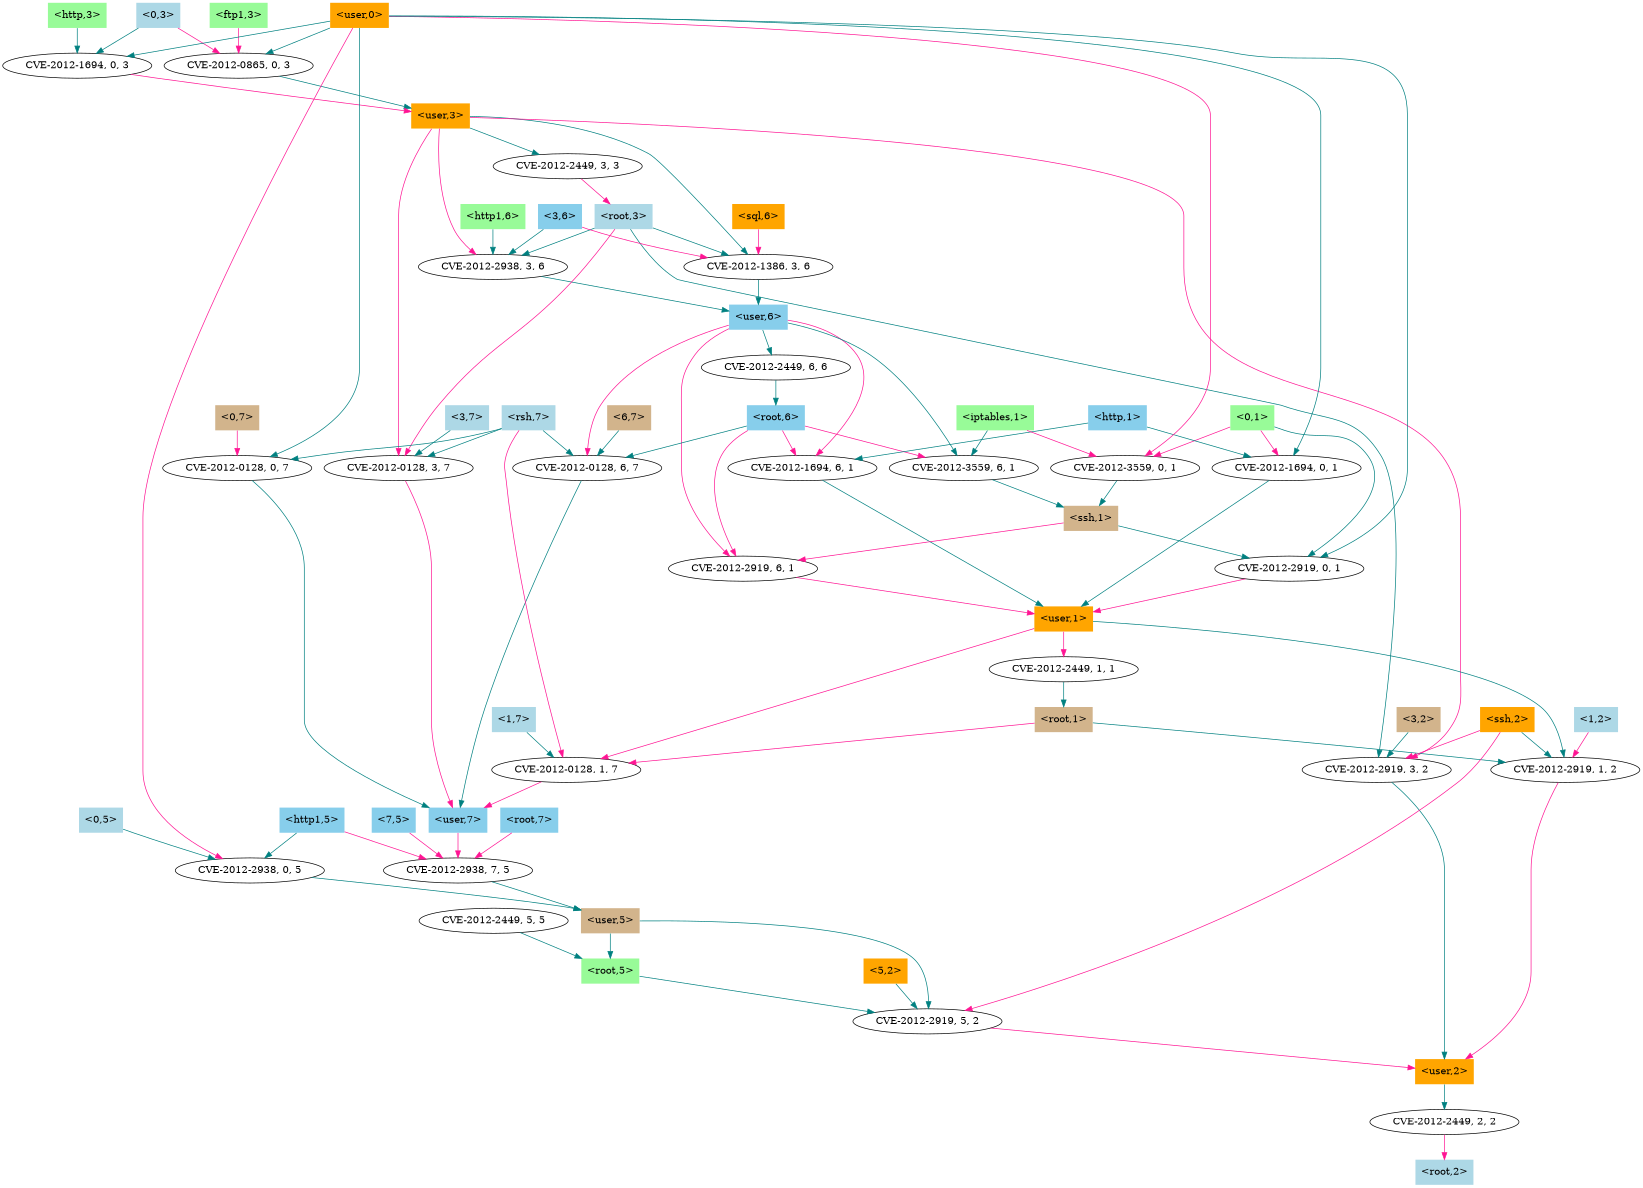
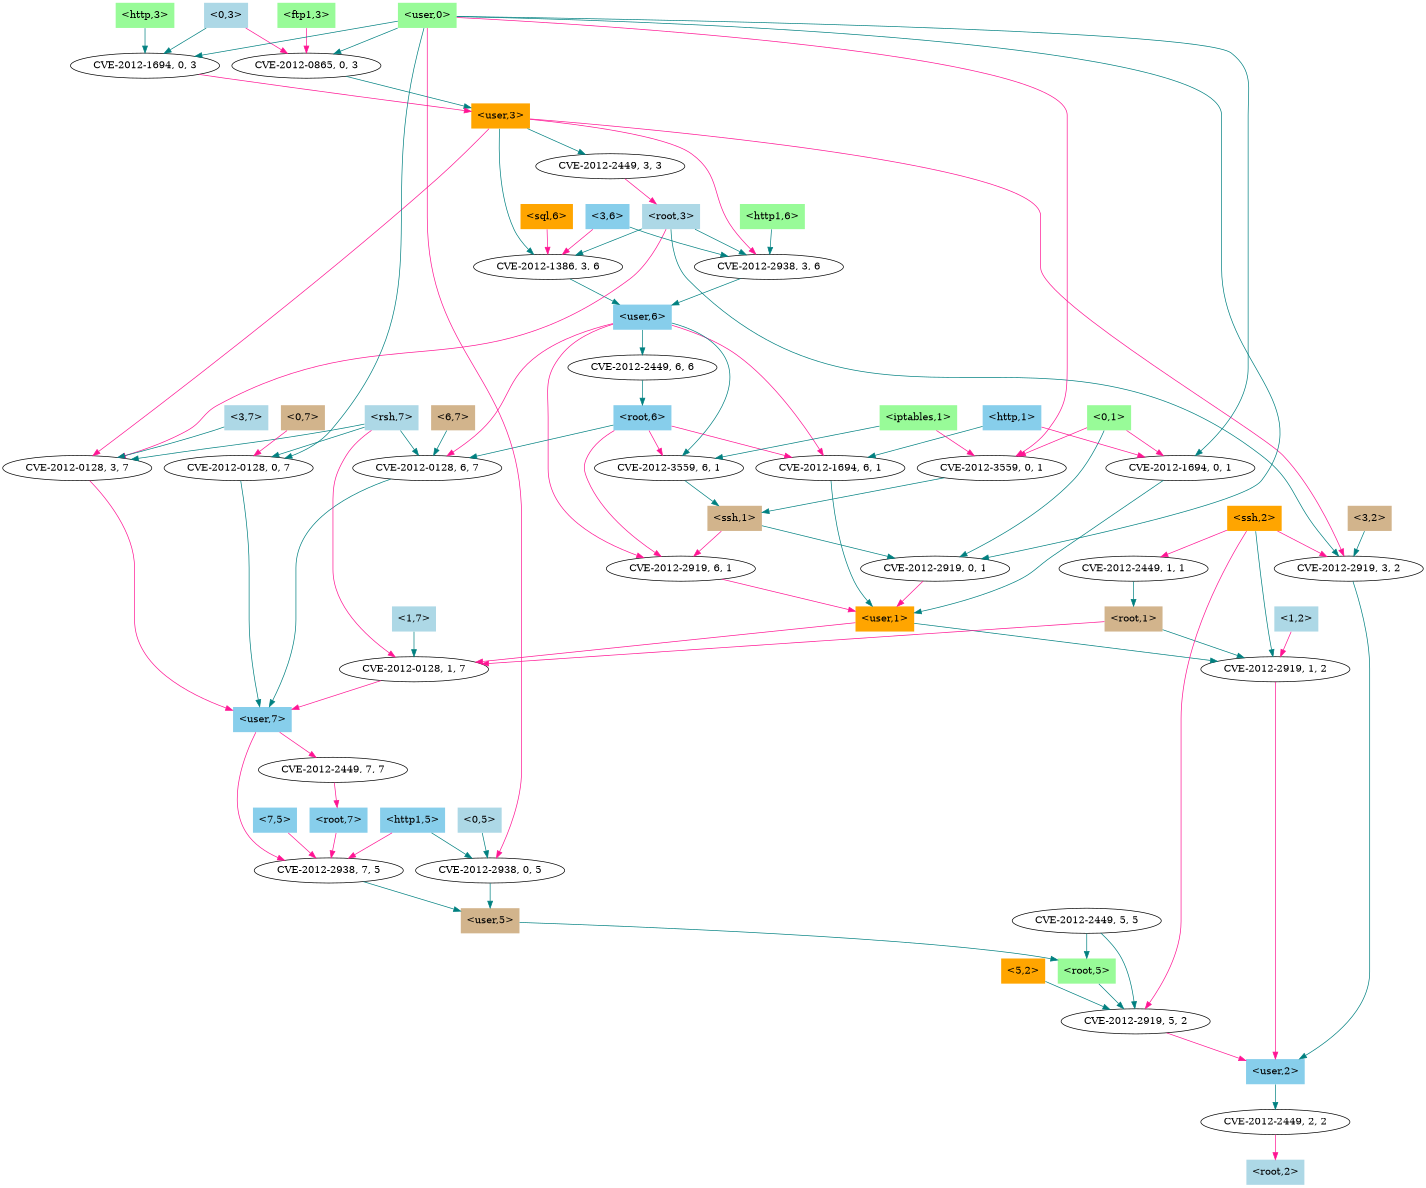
(359, 15) -> (427, 15)
(1203, 443) -> (1090, 441)
(1064, 641) -> (1197, 542)
none -> (333, 770)
(803, 928) -> (1124, 964)
(1444, 1072) -> (1275, 1072)
